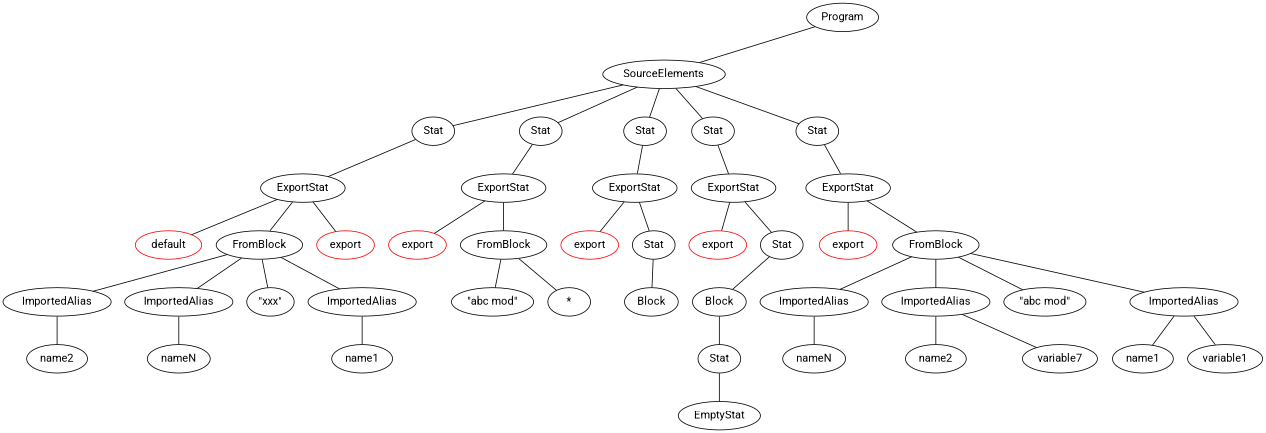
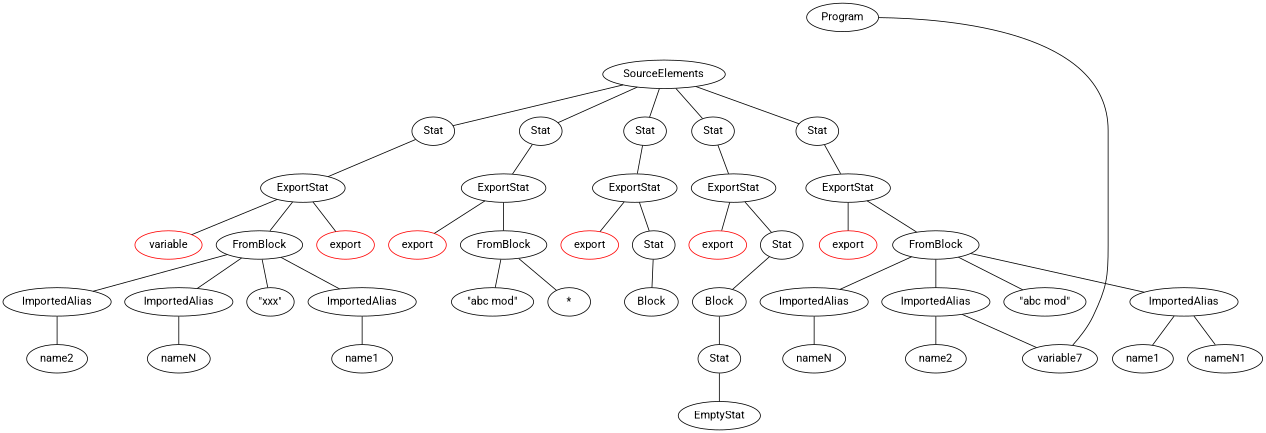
(757, 45) -> (1102, 103)
(169, 245) -> (169, 245)
(1225, 359) -> (1225, 359)
